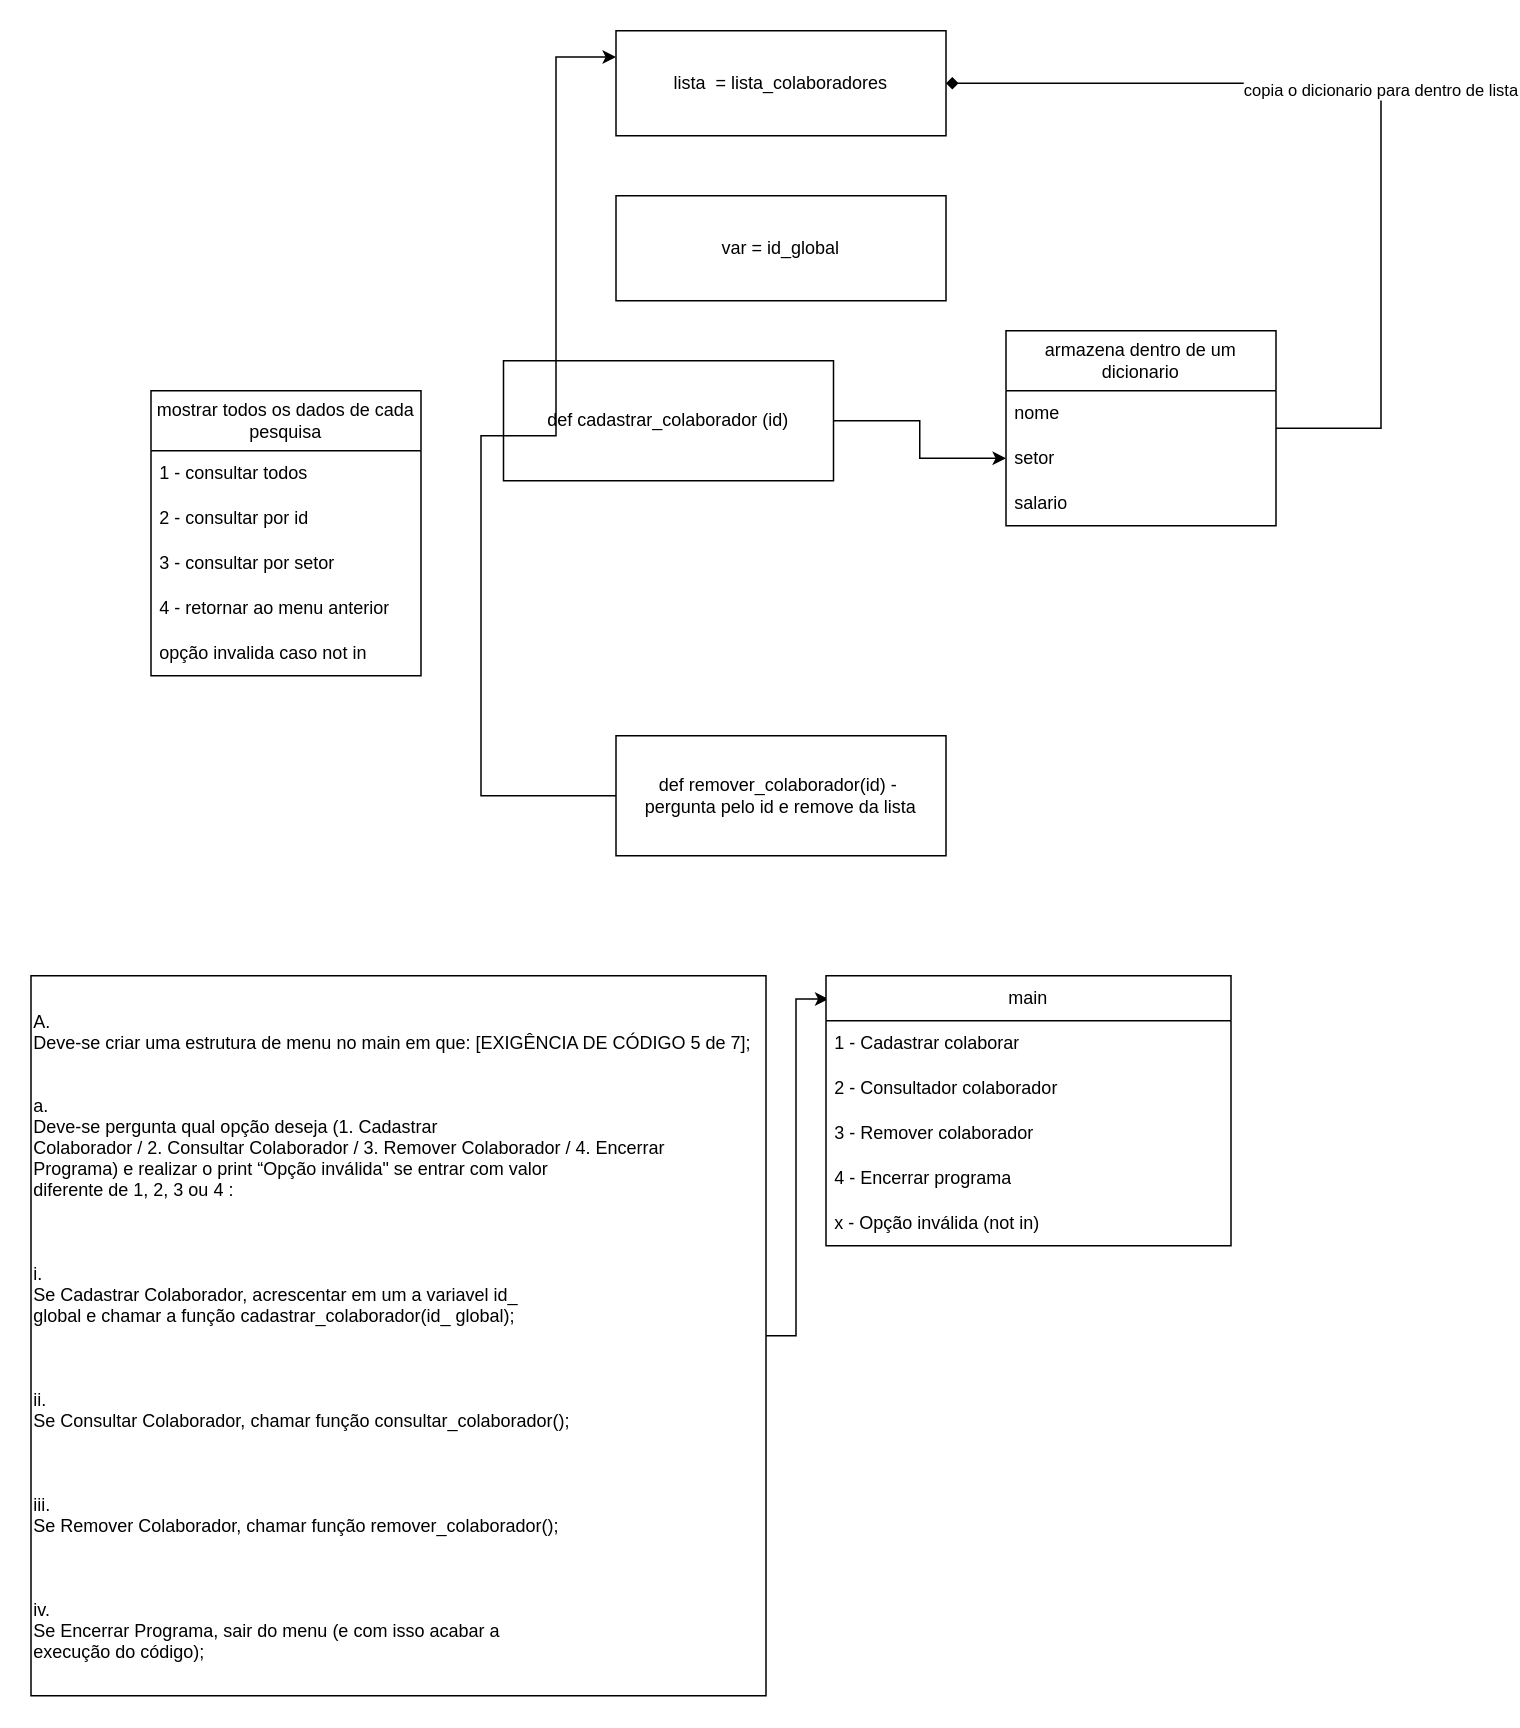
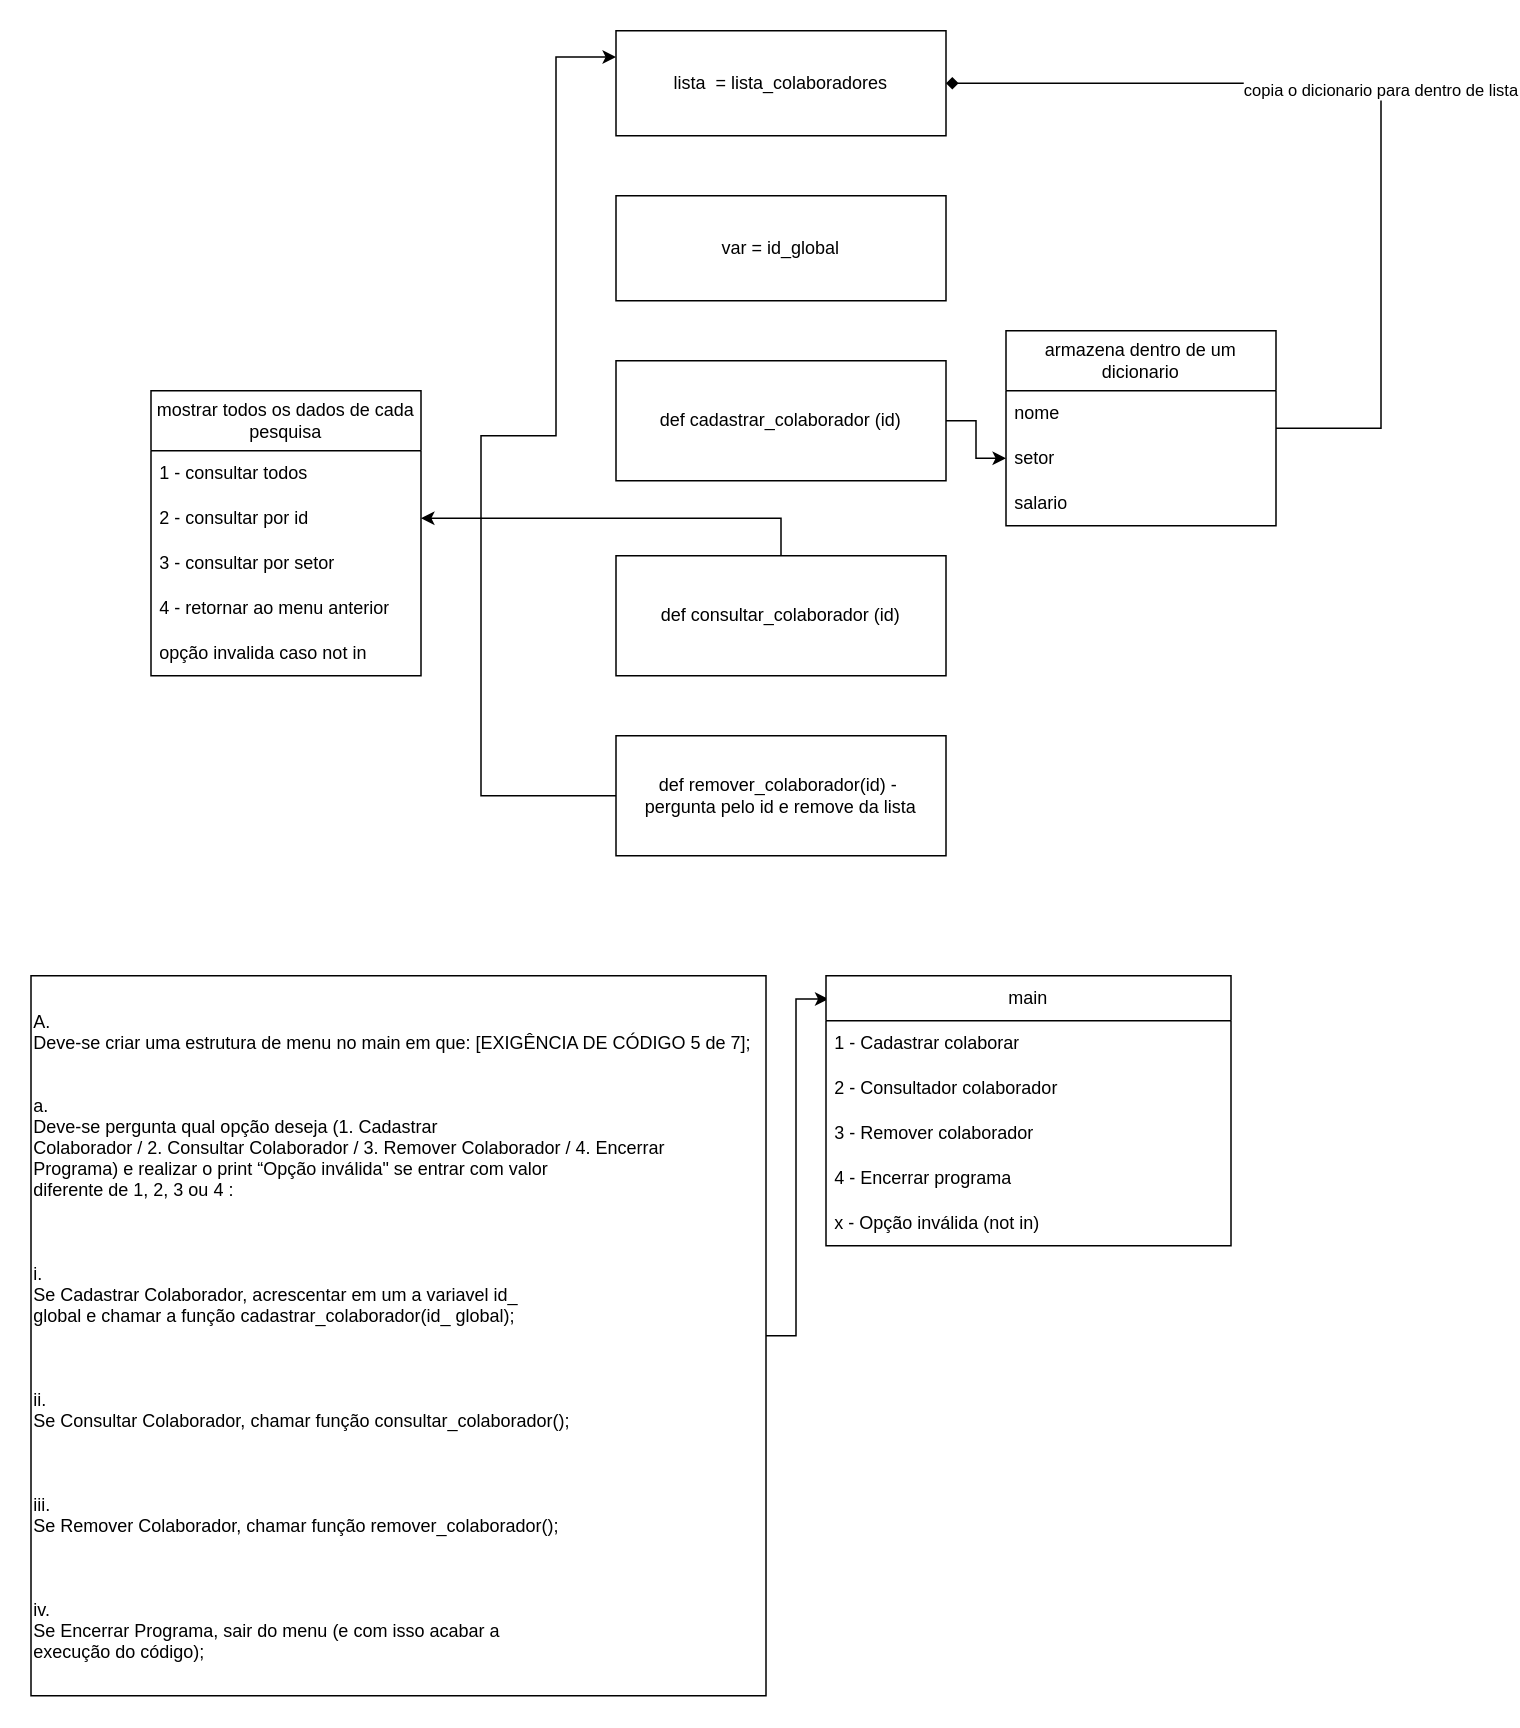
(668, 421) -> (781, 421)
none -> (625, 518)
none -> (781, 616)
